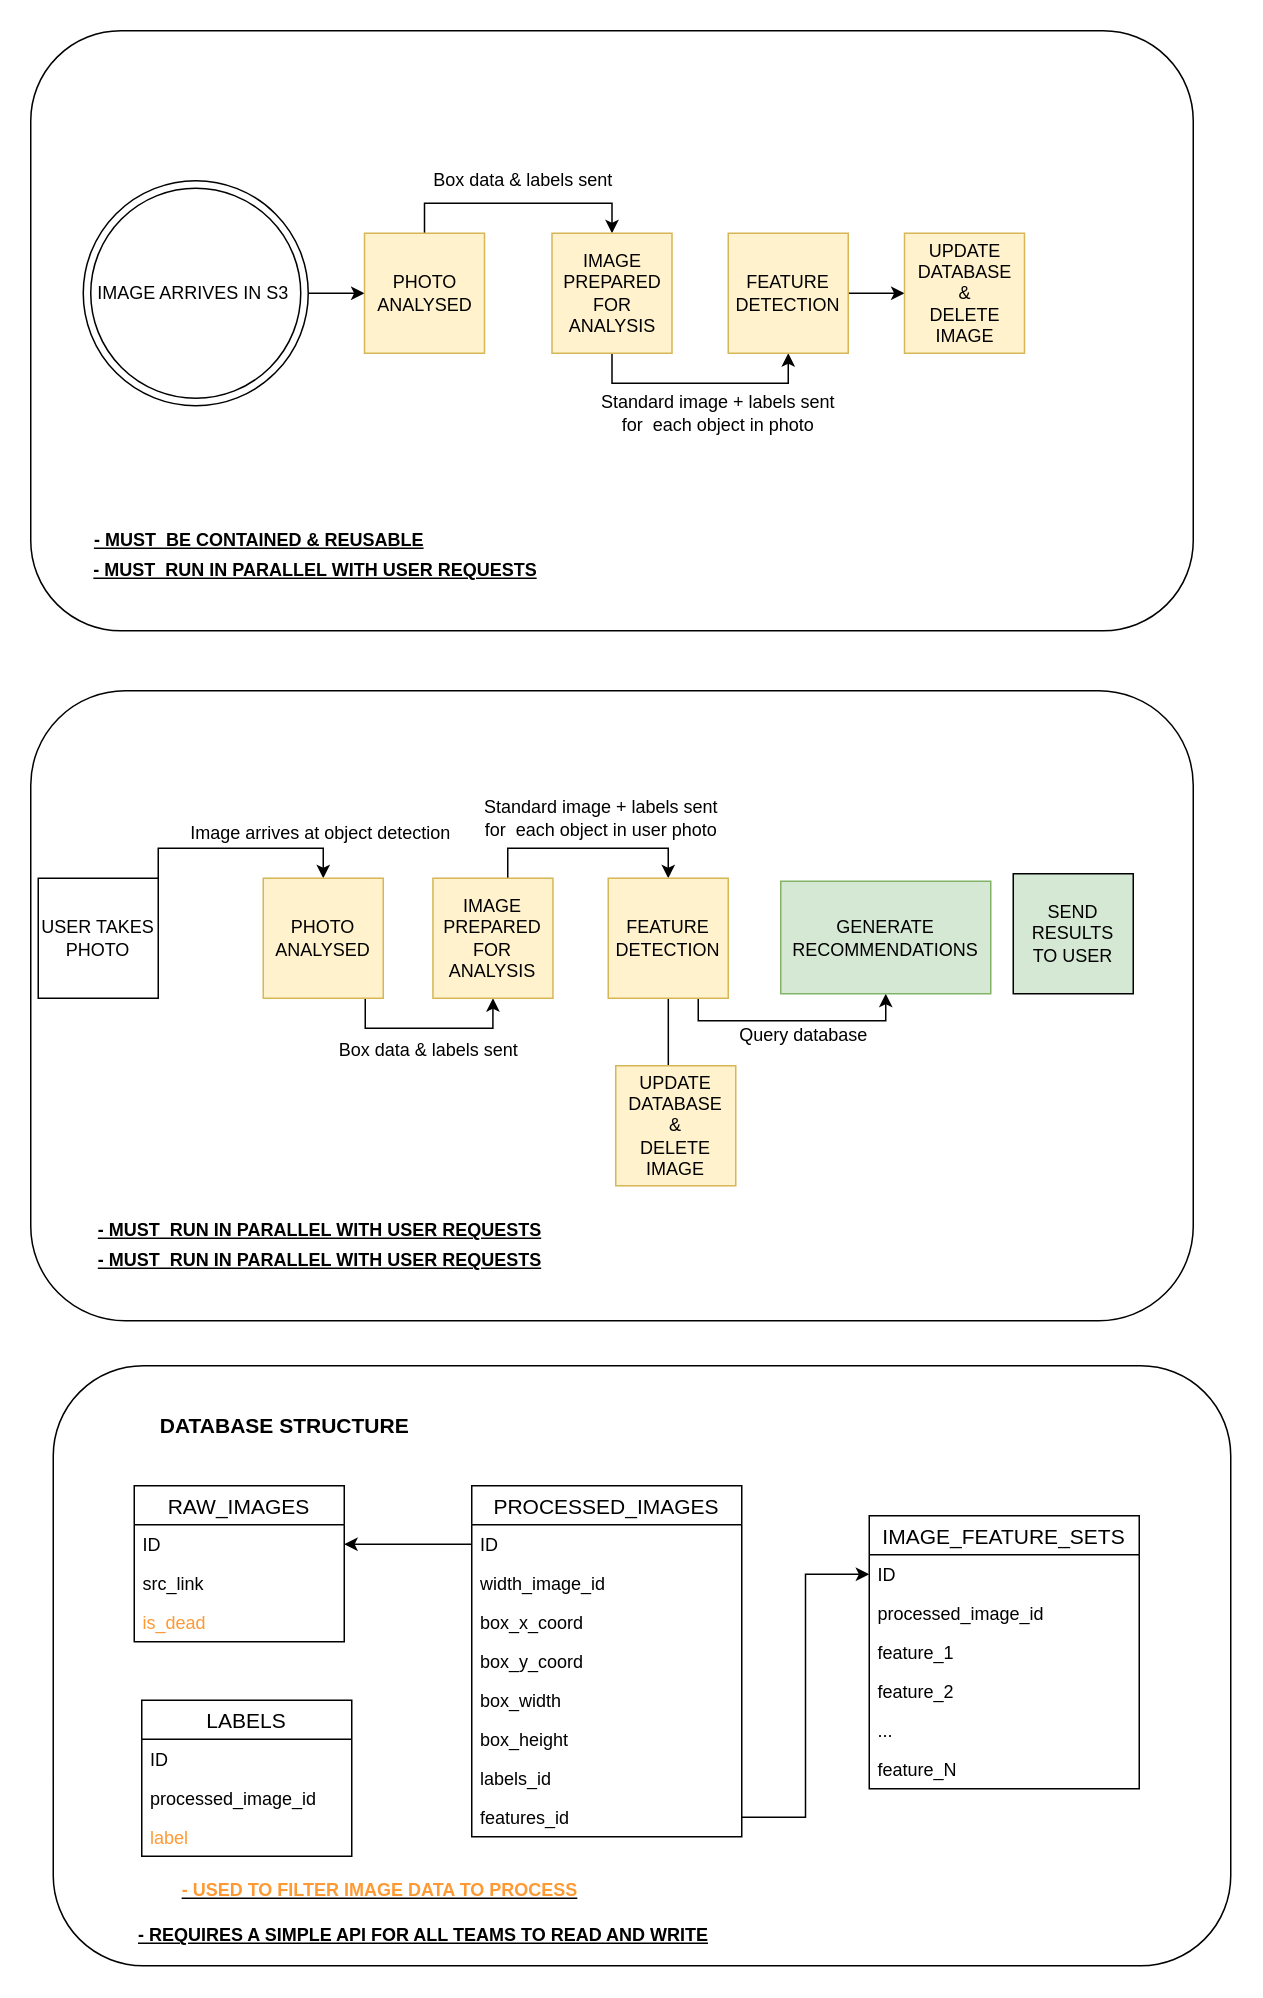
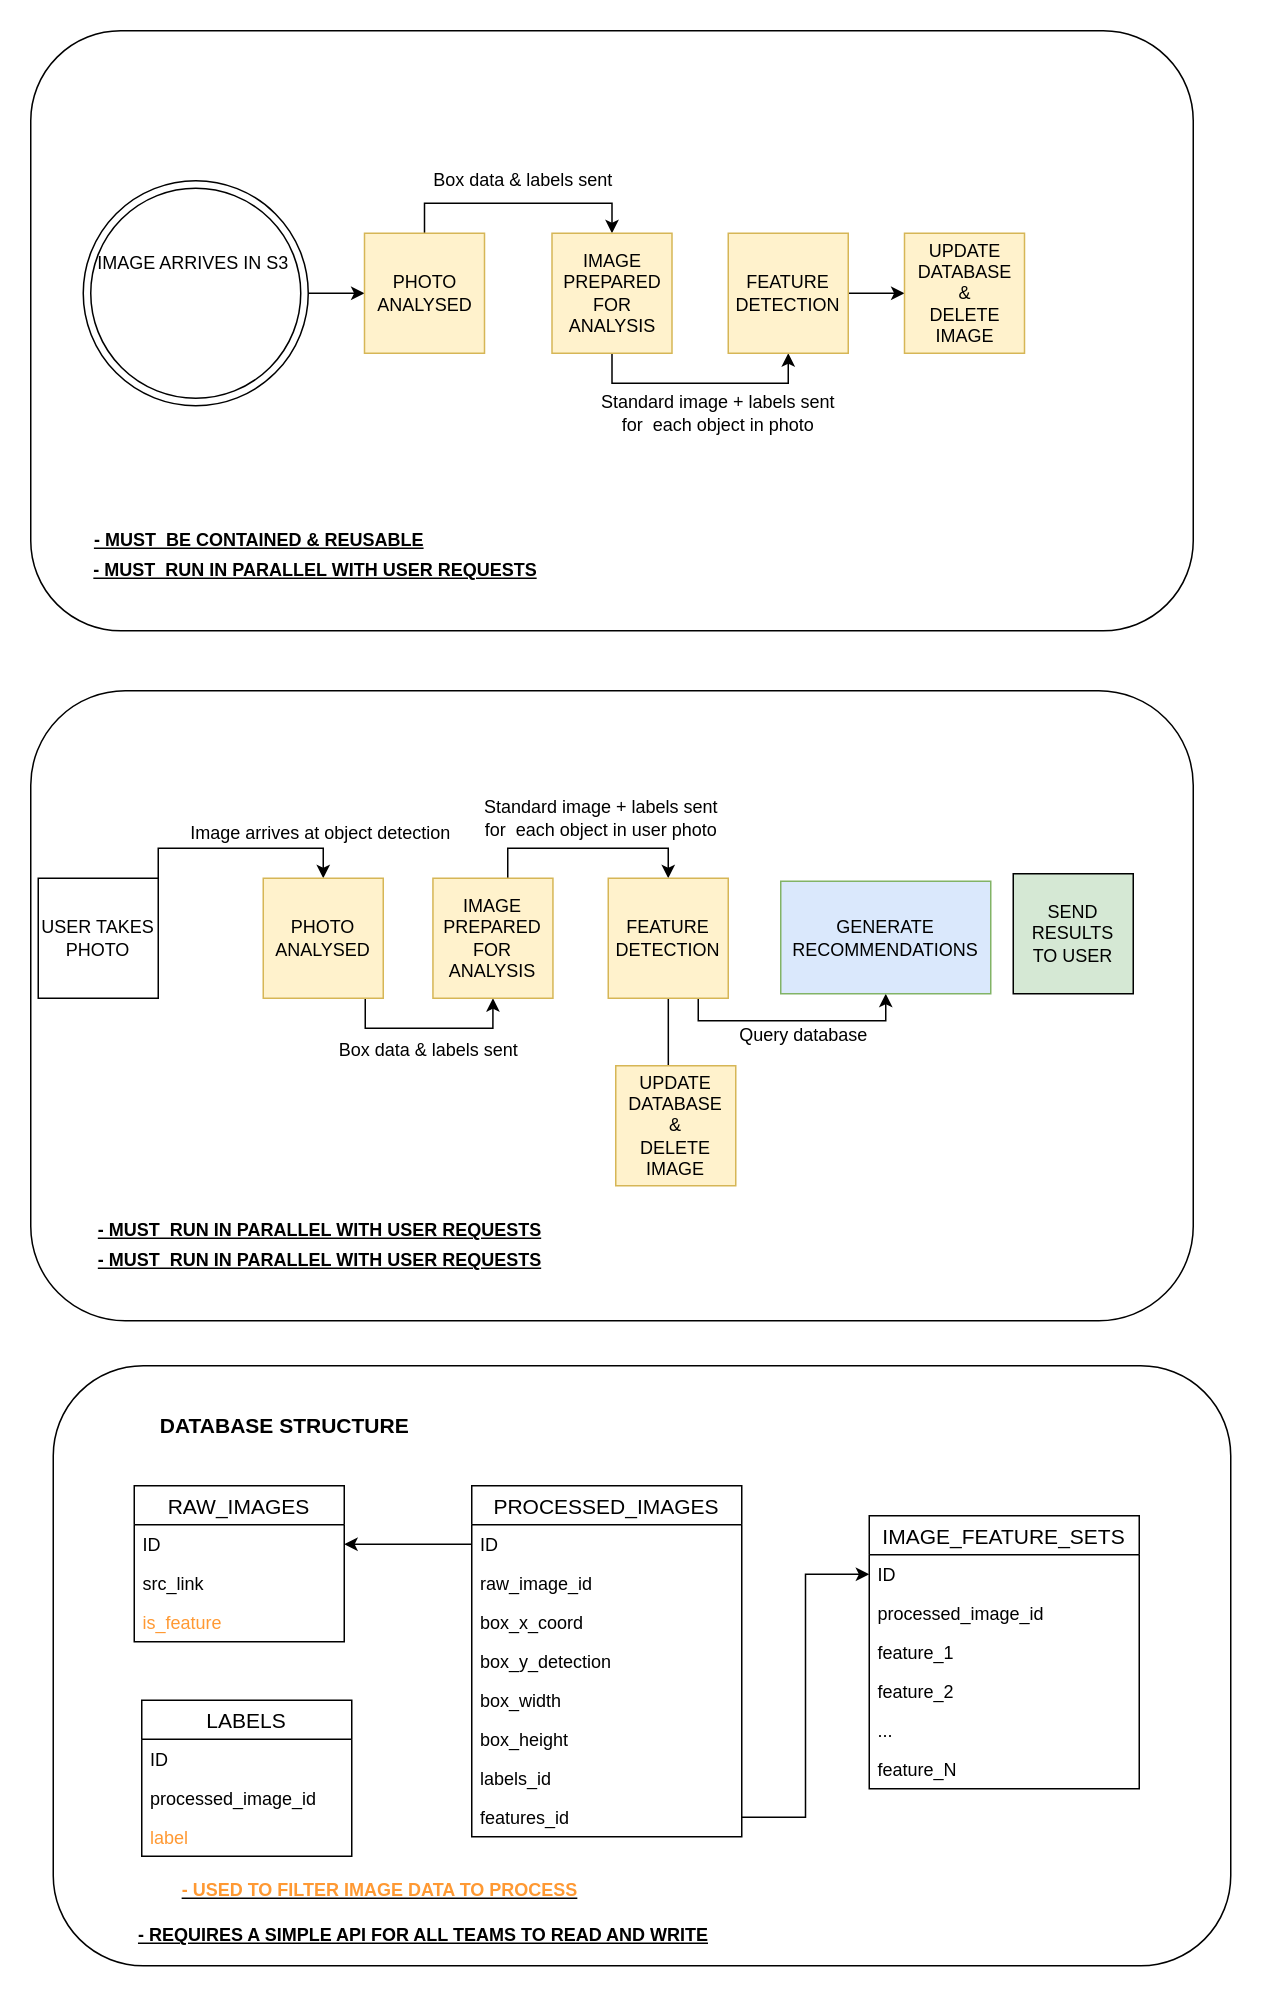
(192, 293) -> (192, 263)
(886, 938) -> (886, 938)
(544, 1584) -> (536, 1584)
(175, 1623) -> (191, 1623)
(535, 1662) -> (553, 1662)
